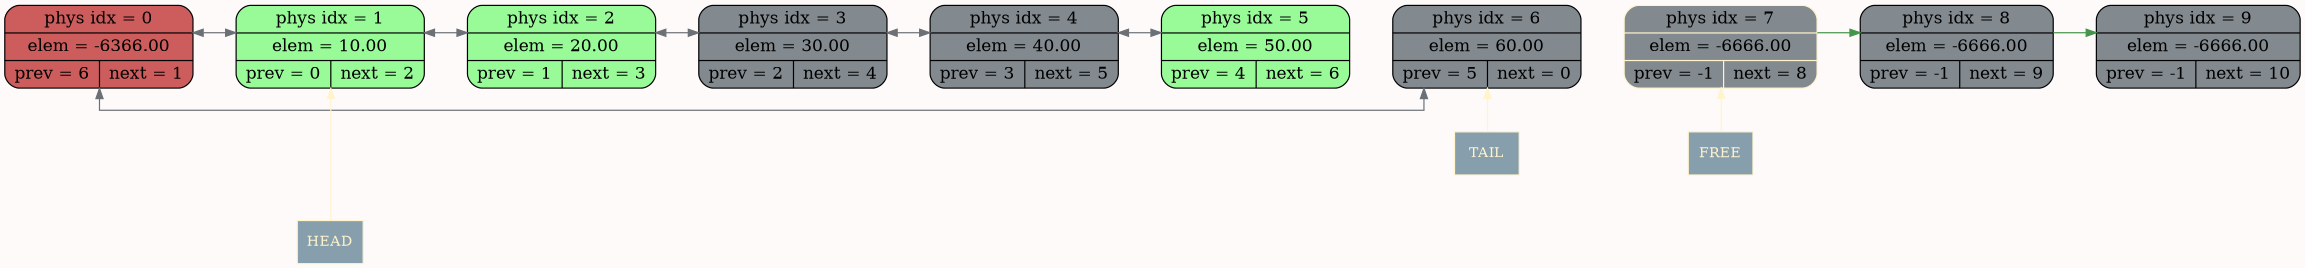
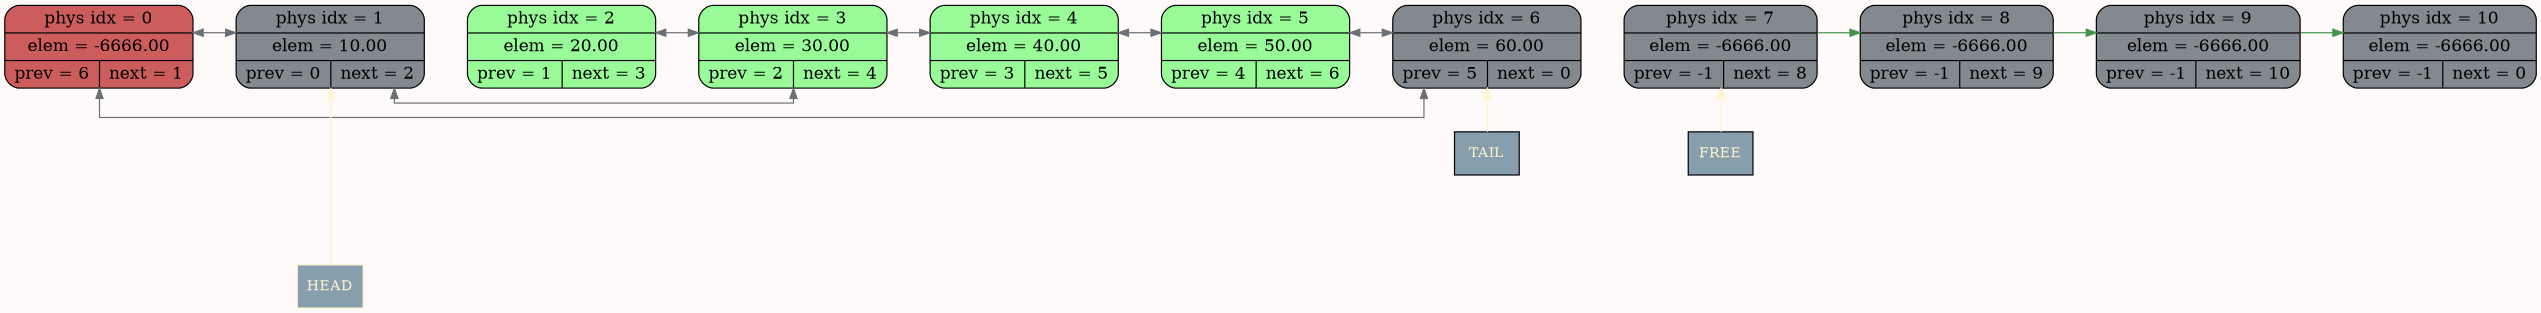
(446, 33) -> (594, 103)
none -> (1371, 33)
(99, 46) -> (99, 46)
(330, 47) -> (330, 47)
(793, 47) -> (793, 47)
(1024, 47) -> (1024, 47)
(1721, 47) -> (1721, 47)
none -> (2440, 47)
(1487, 153) -> (1487, 153)
(1721, 153) -> (1721, 153)
